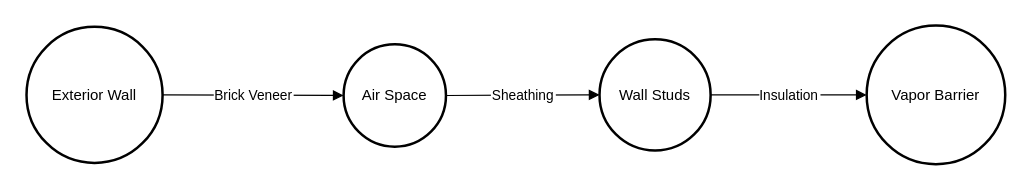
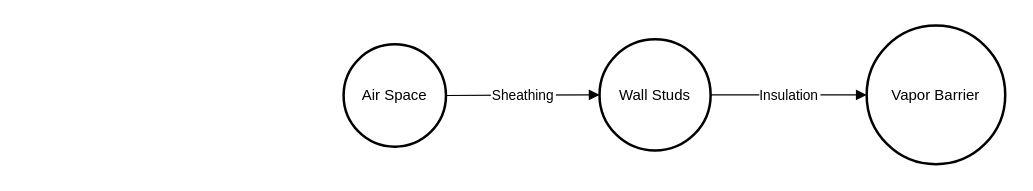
(94, 95) -> none
(249, 95) -> none
